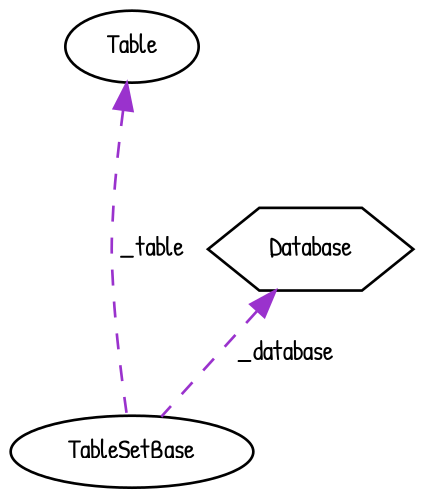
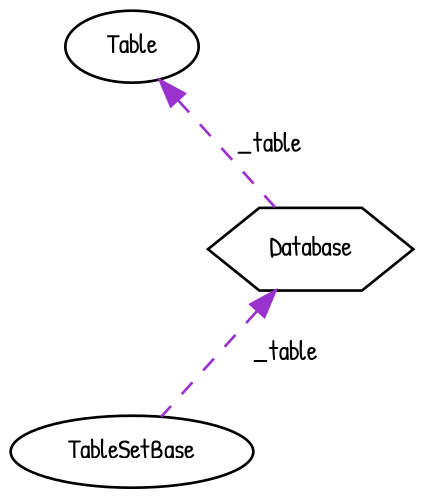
(112, 263) -> (227, 154)
(283, 353) -> (283, 353)
